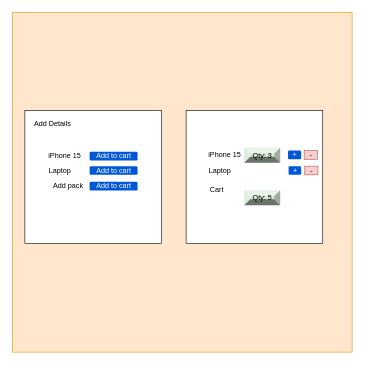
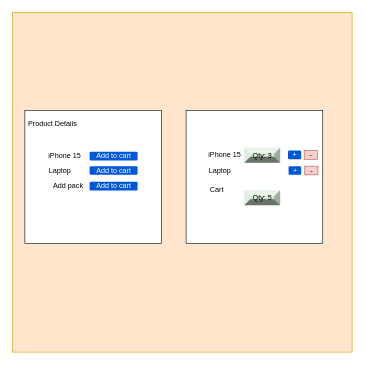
(53, 125) -> (53, 125)
